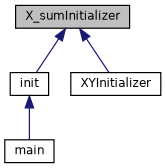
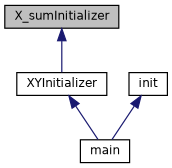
(48, 56) -> none
none -> (87, 123)
